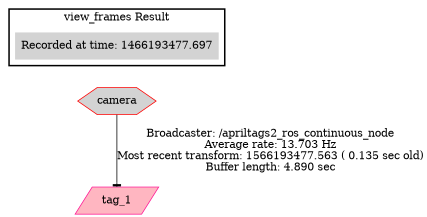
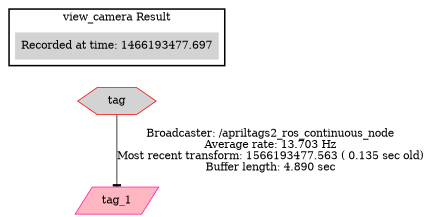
(117, 18) -> (117, 18)
(117, 101) -> (117, 101)
